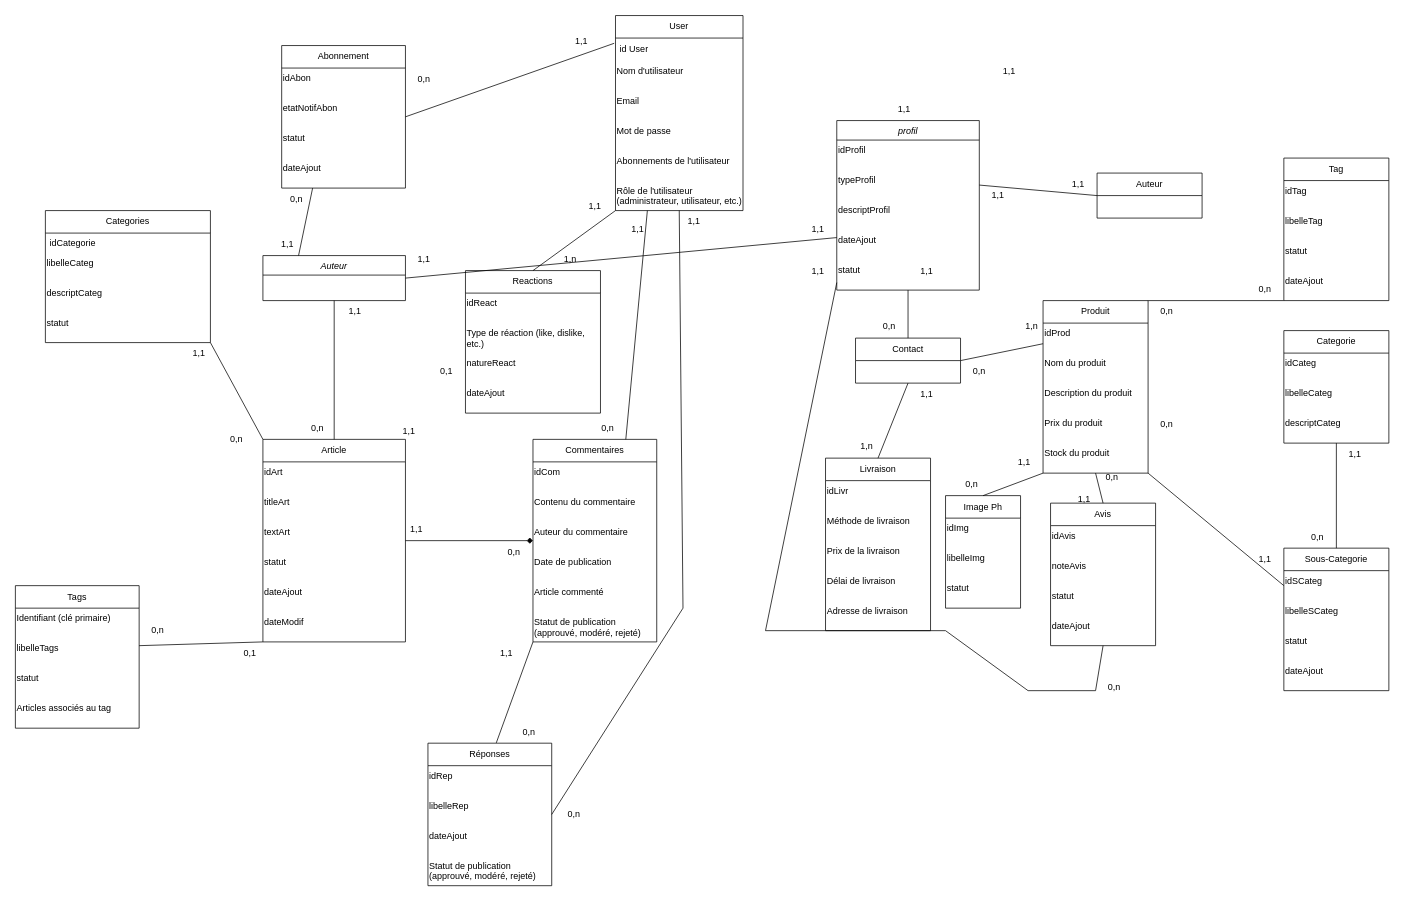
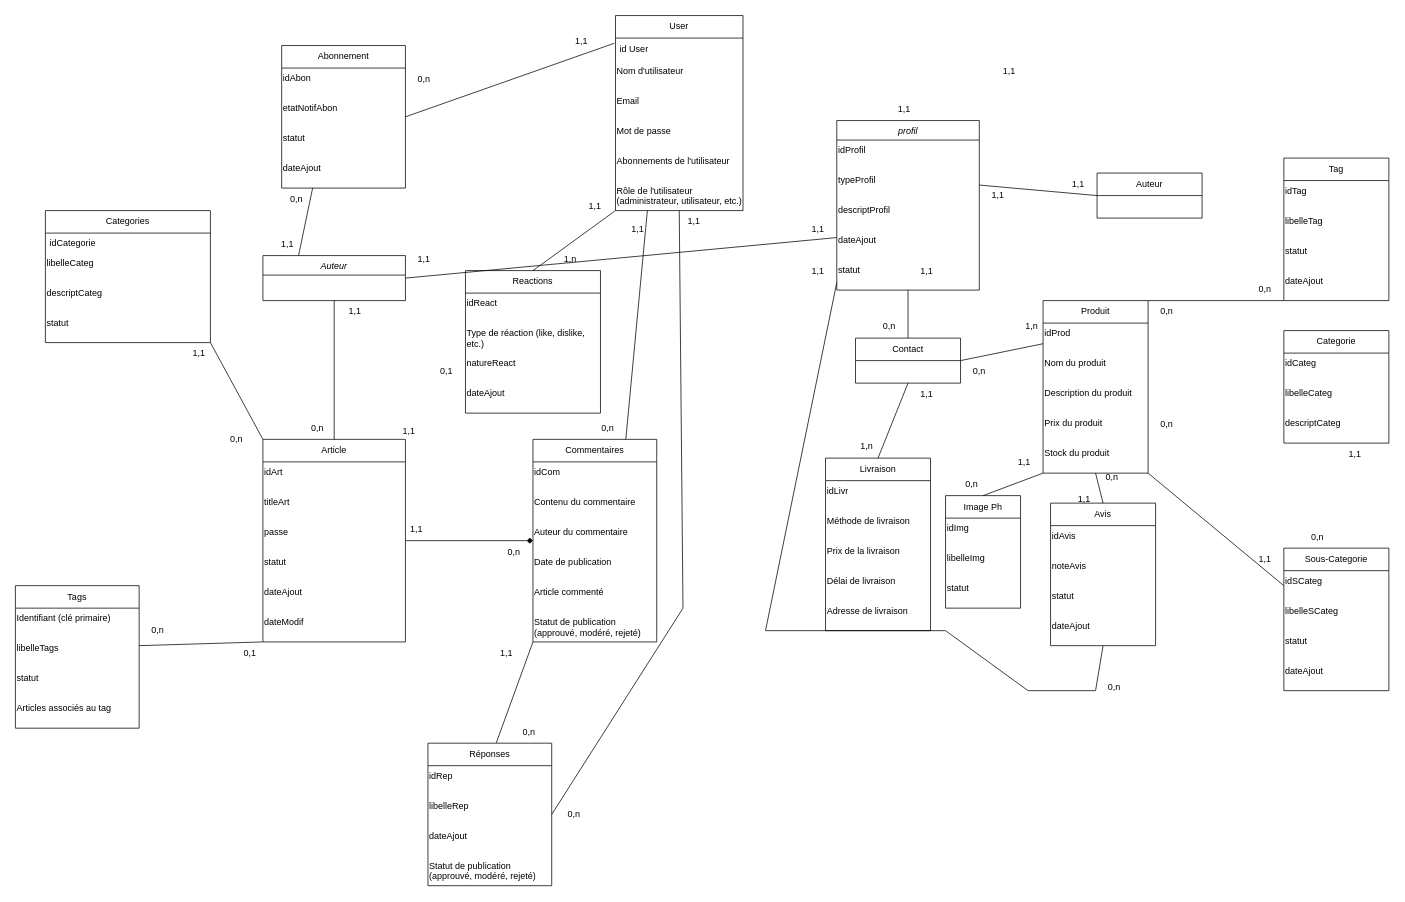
(1336, 496) -> none
(282, 532) -> (277, 532)
